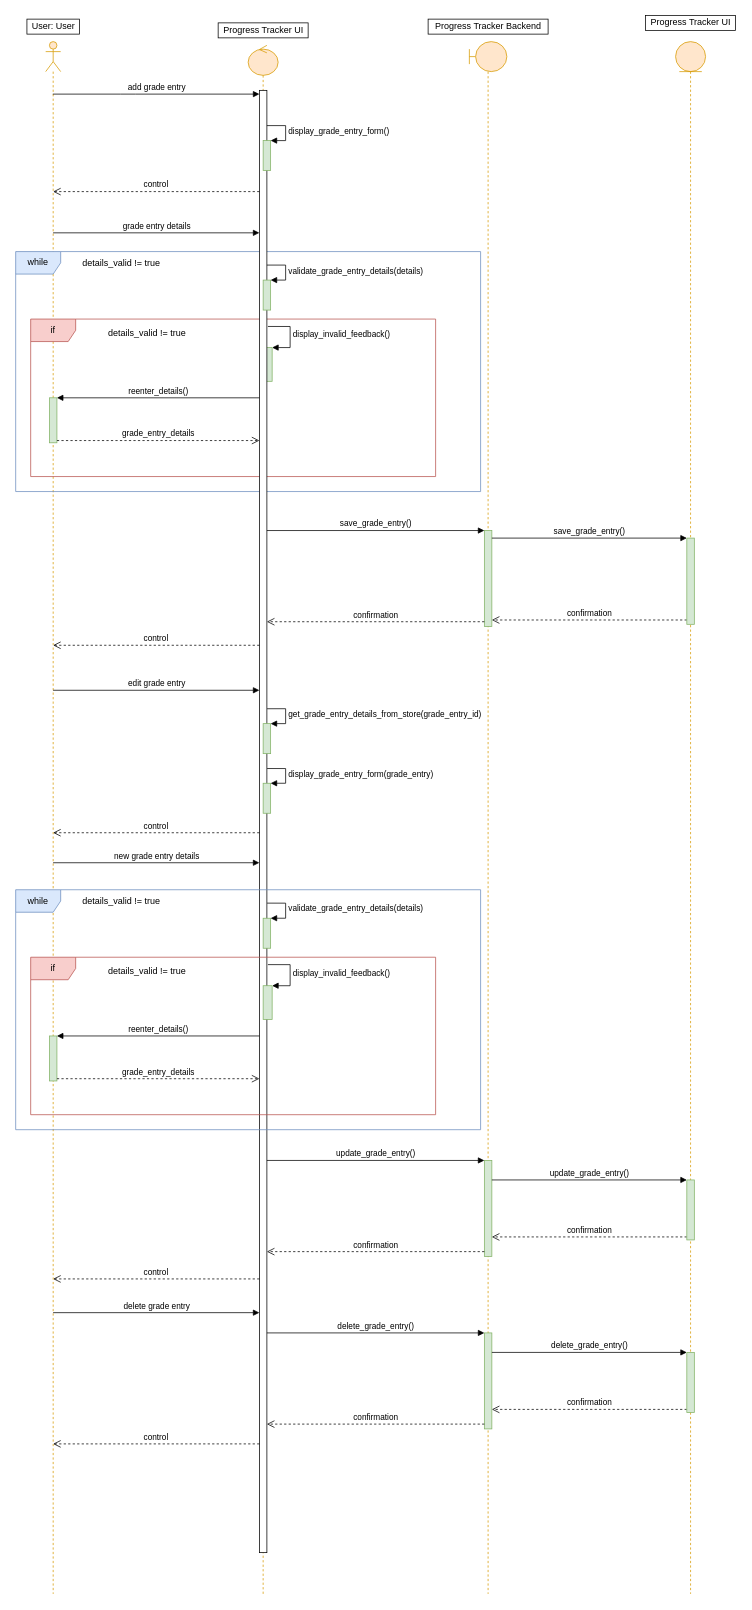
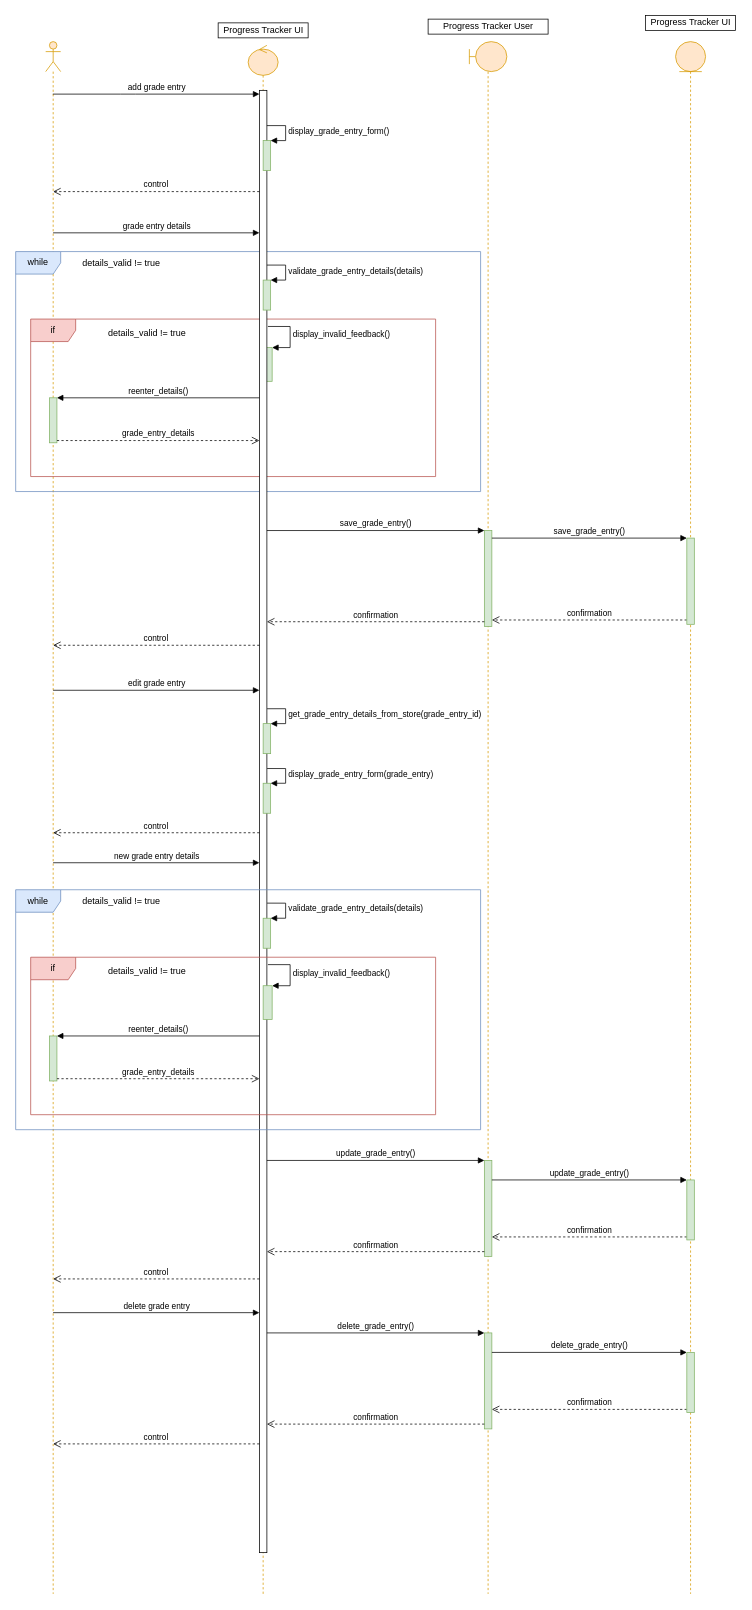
(53, 27) -> none
(488, 27) -> (488, 27)
